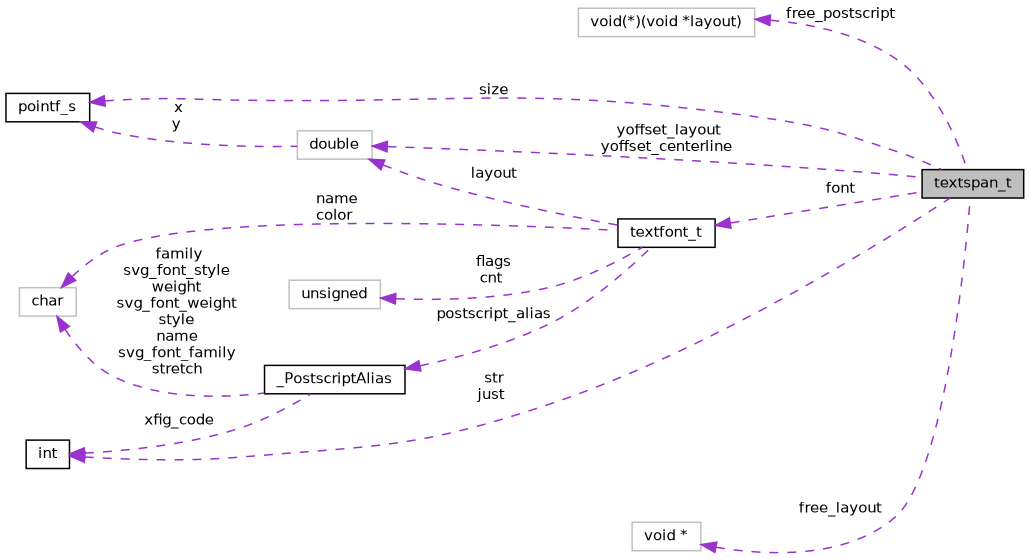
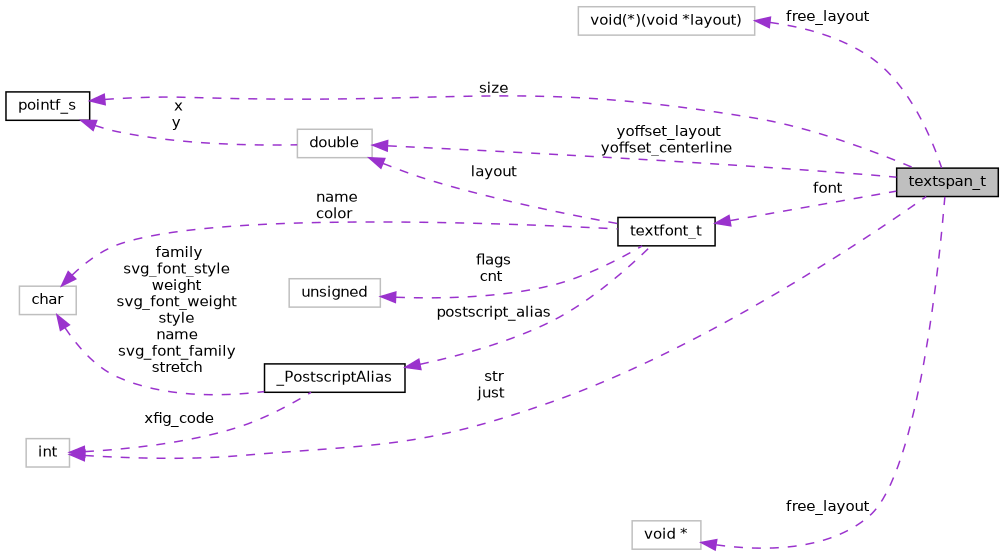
(838, 14) -> (826, 17)
(48, 454) -> (48, 453)
